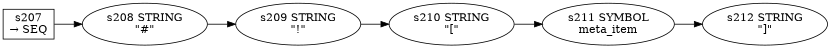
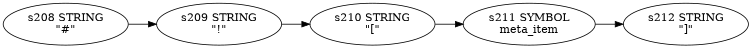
(29, 24) -> none
